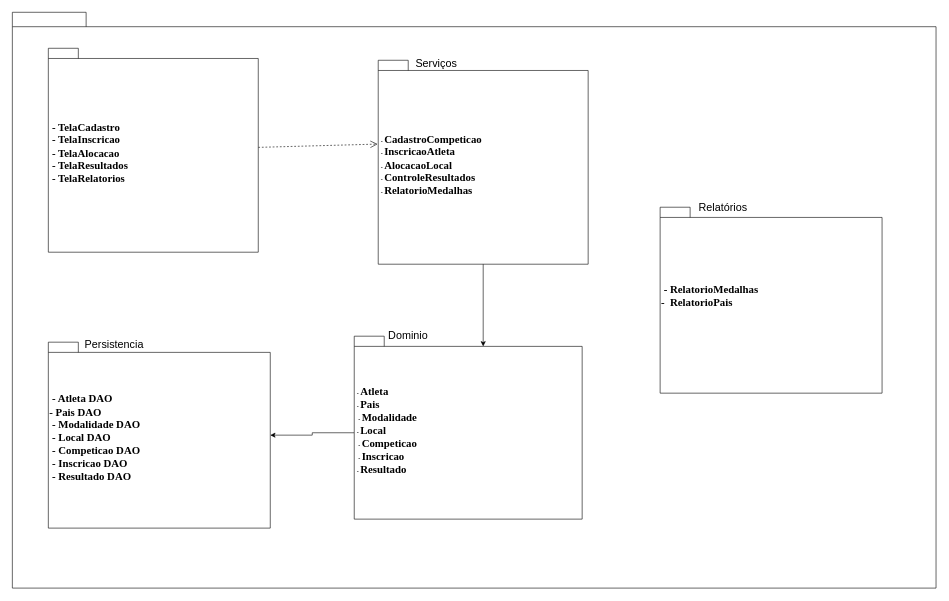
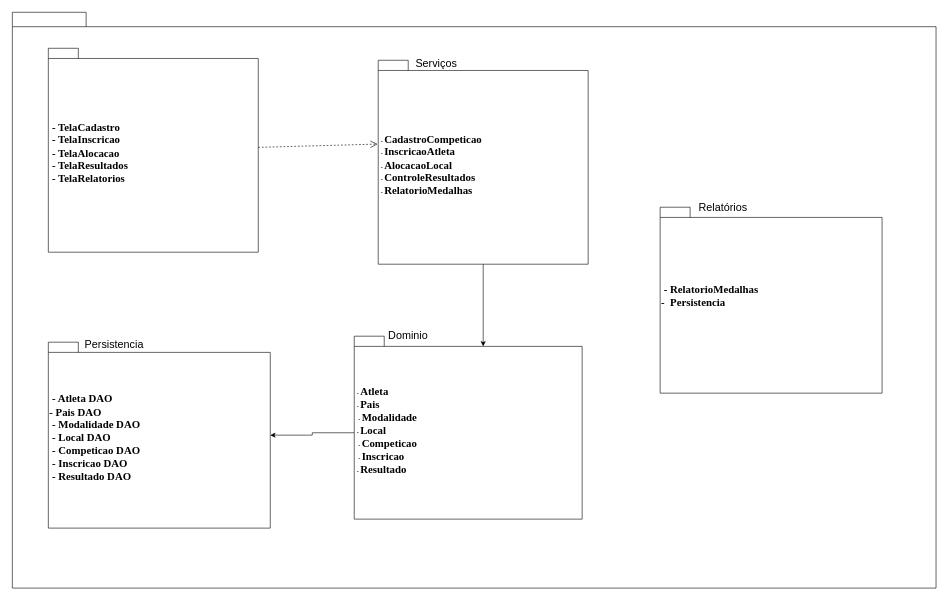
(690, 303) -> (690, 303)
